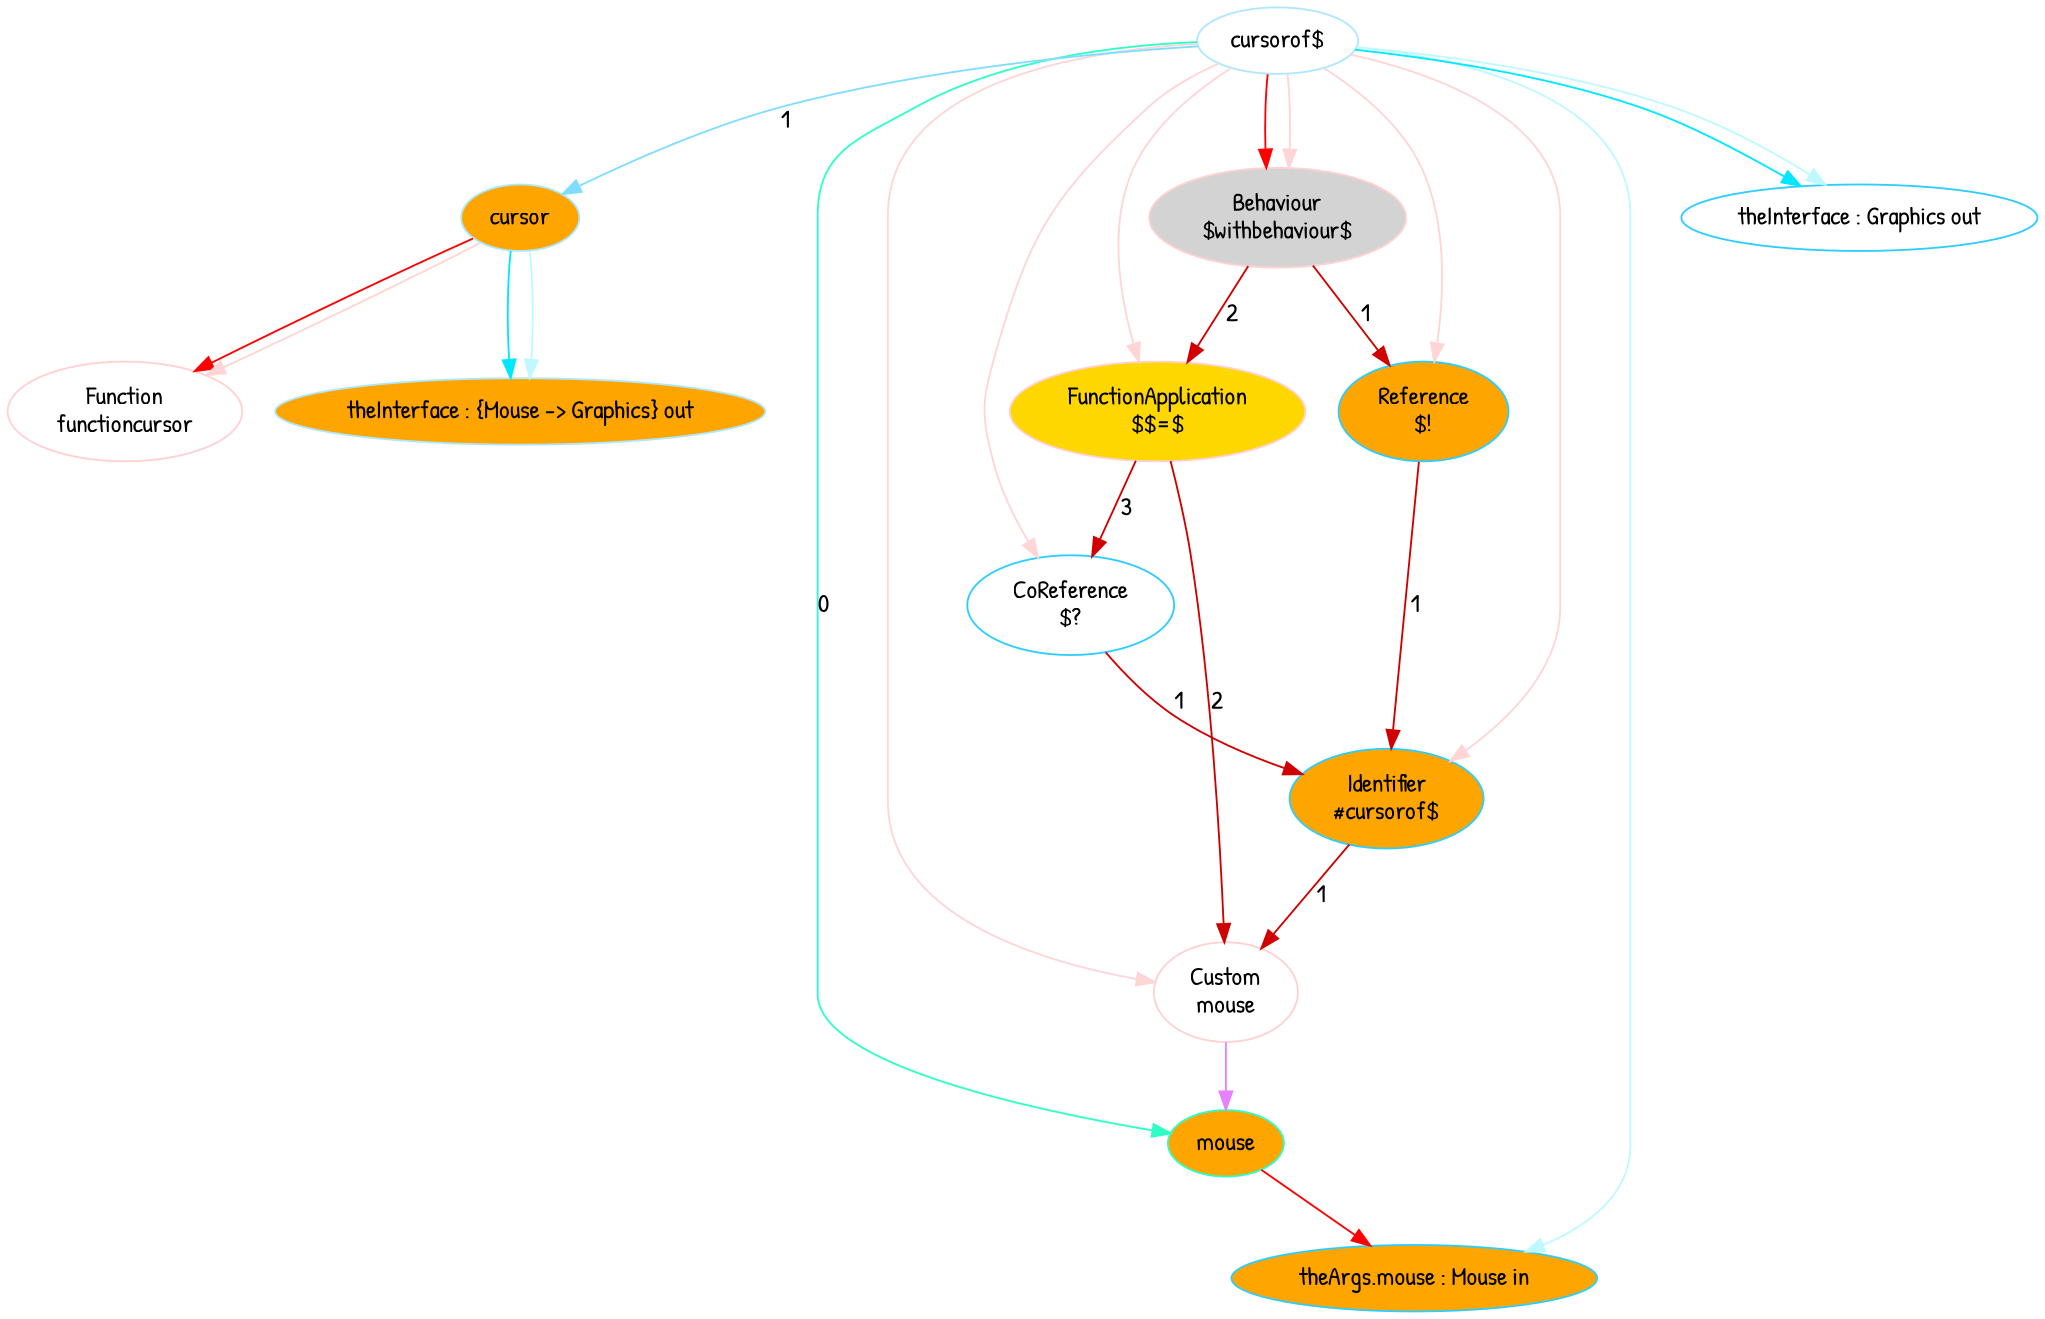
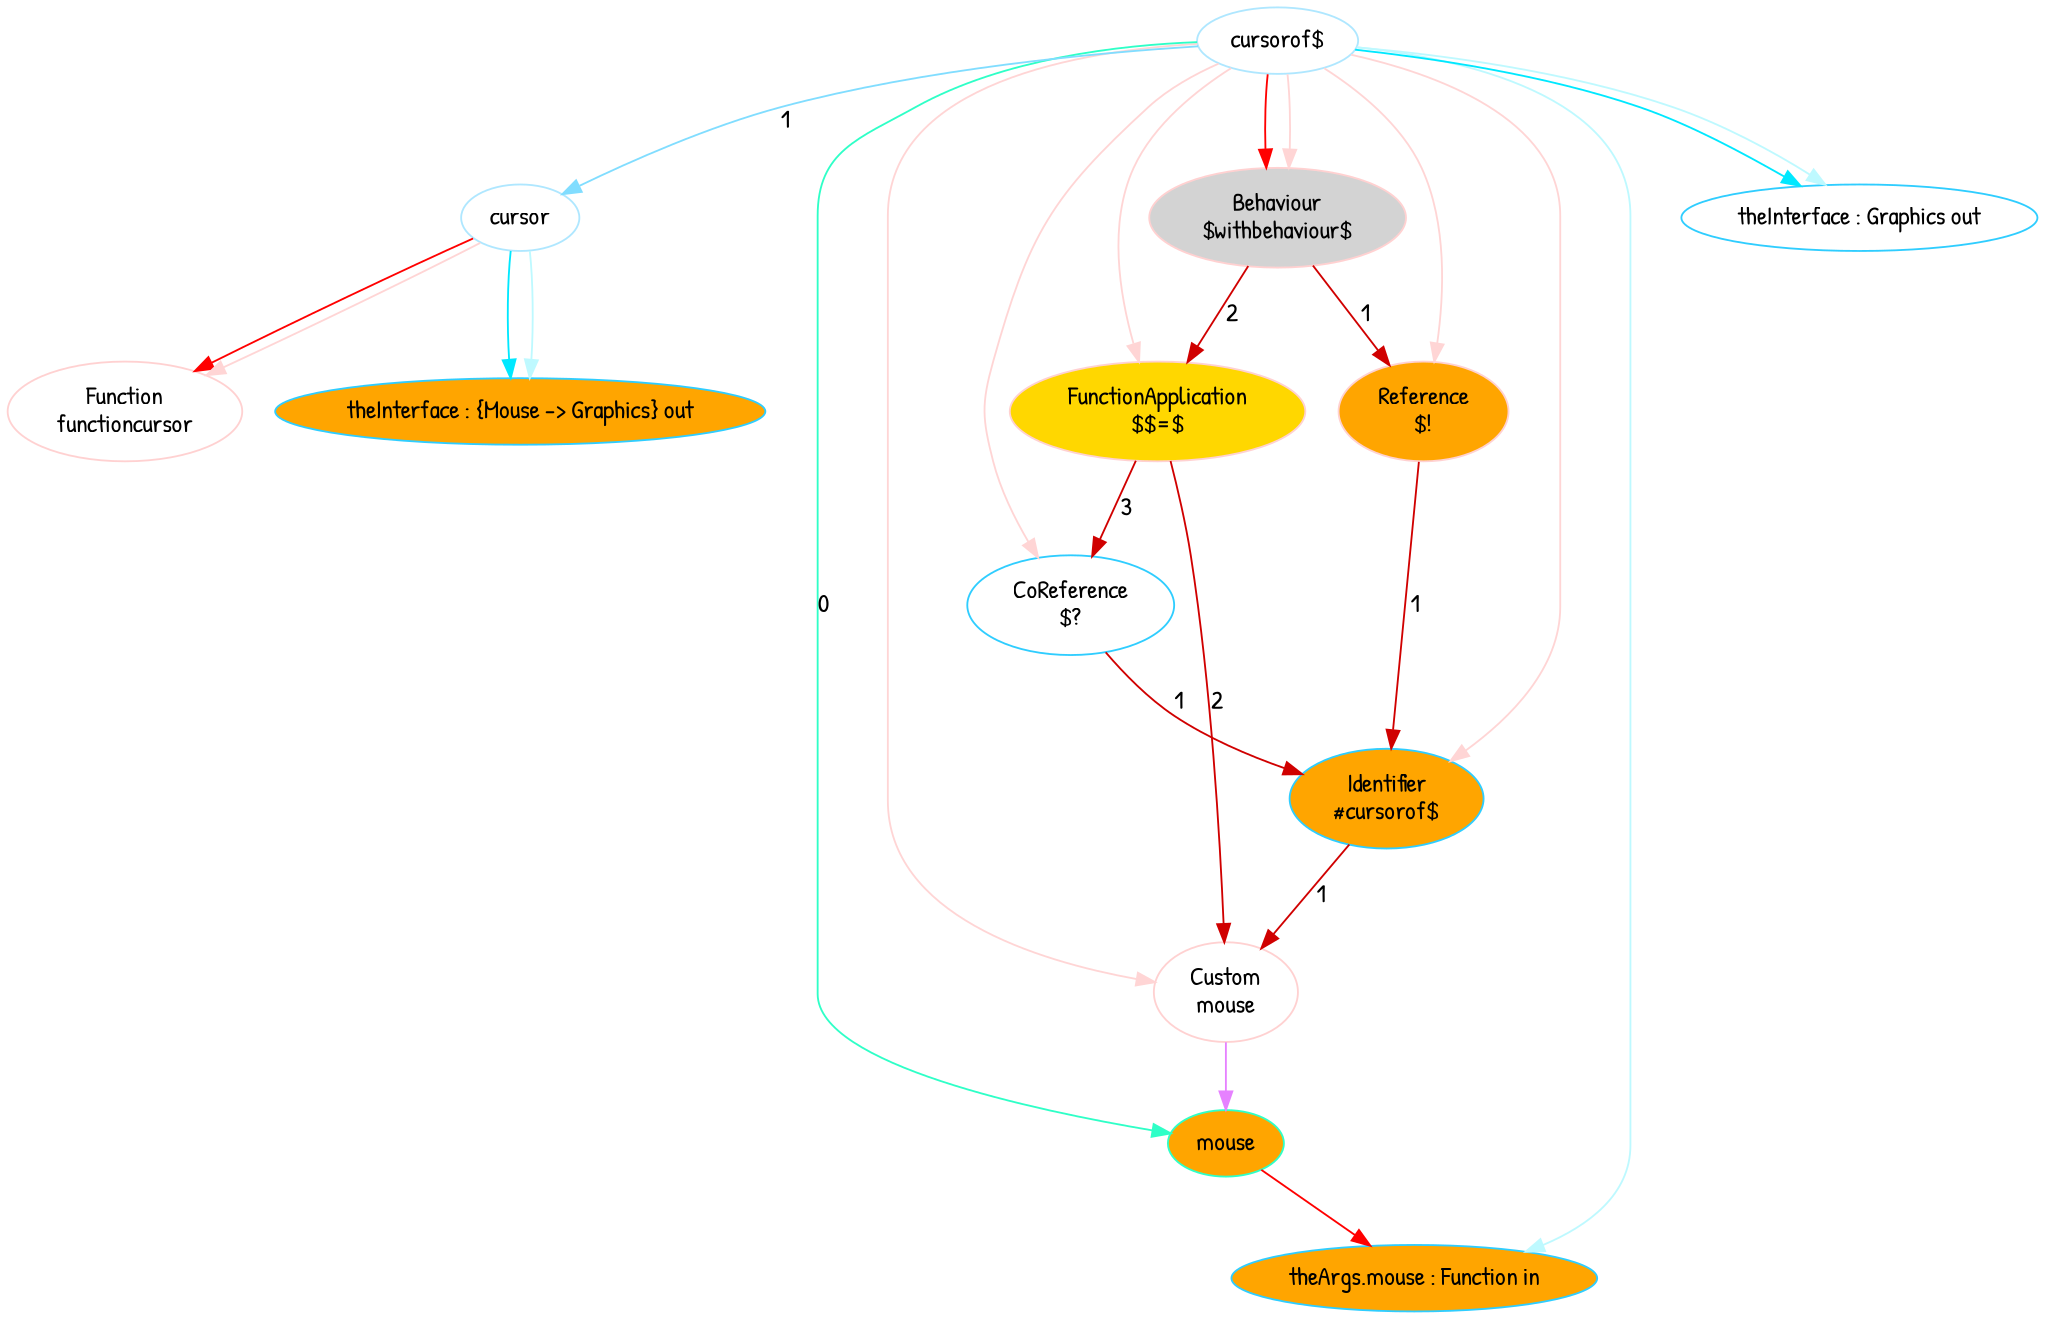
(520, 218) -> (520, 218)
(520, 411) -> (520, 411)
(1424, 411) -> (1424, 411)
(1414, 1278) -> (1414, 1278)
